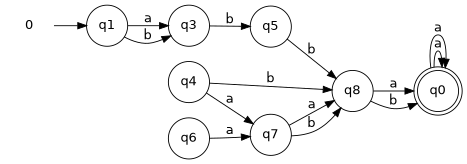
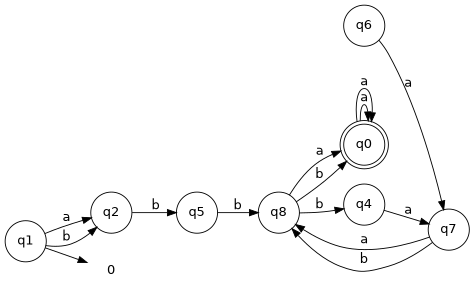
(66, 26) -> (62, 254)
(189, 26) -> (111, 213)
(266, 86) -> (317, 212)
